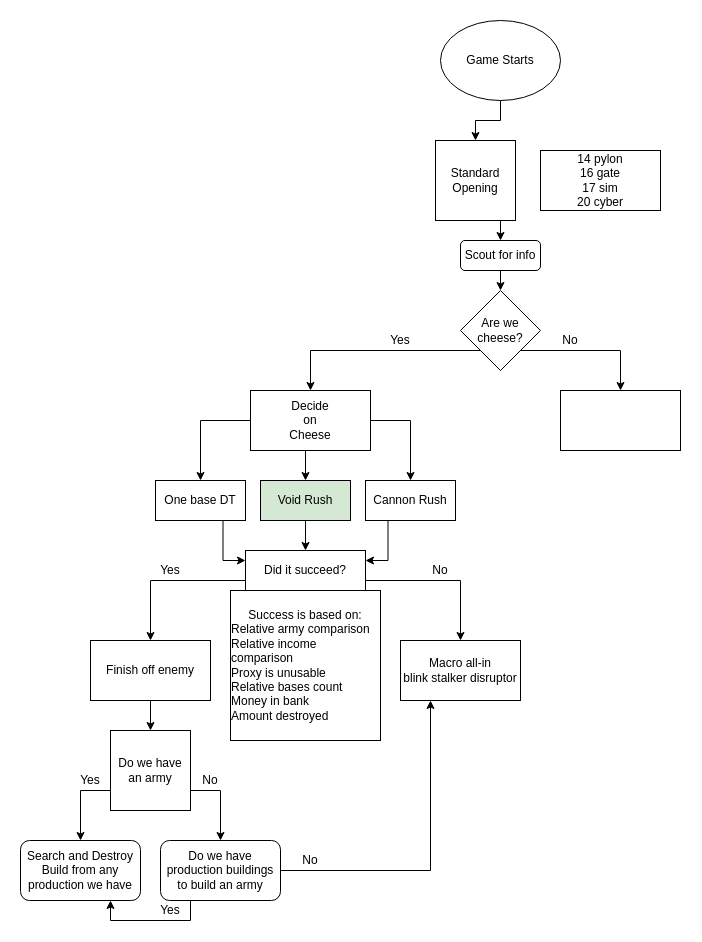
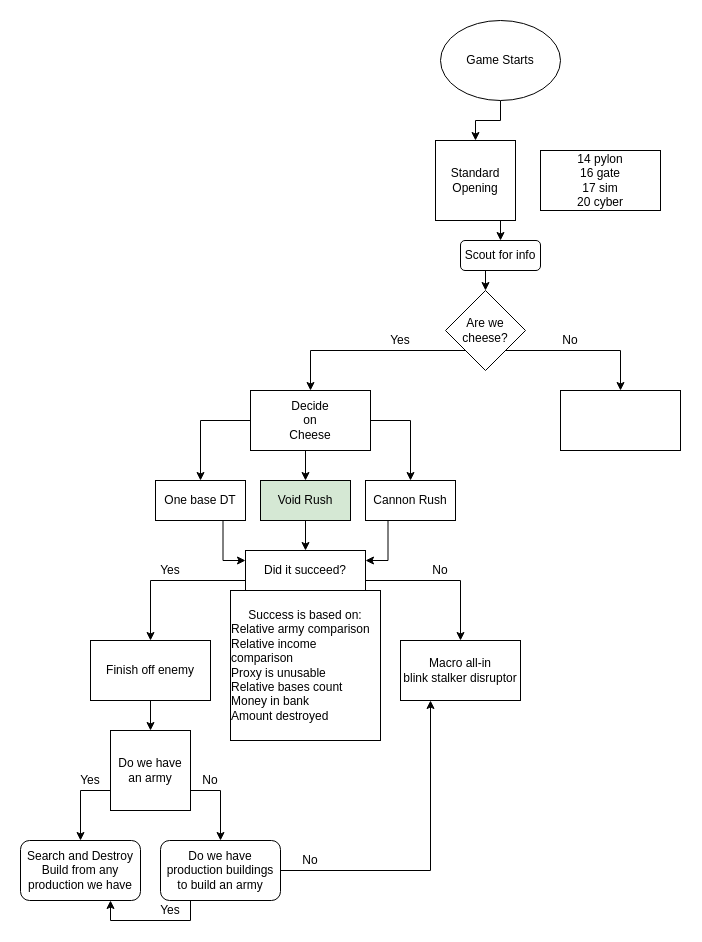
(501, 331) -> (486, 331)
